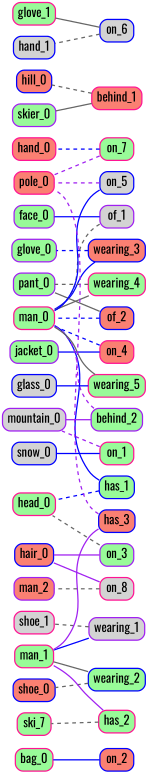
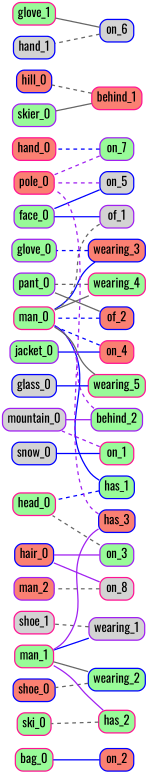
(117, 149) -> (117, 149)
(77, 250) -> (77, 199)
(34, 724) -> (34, 724)
